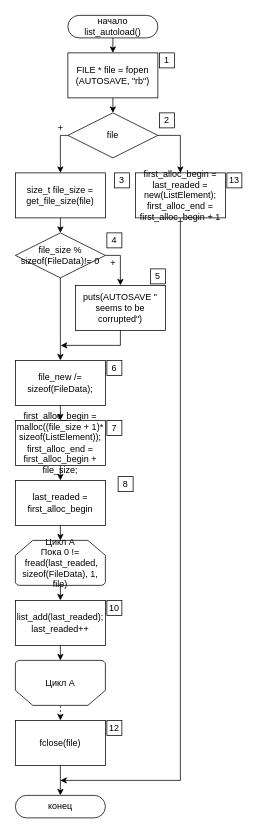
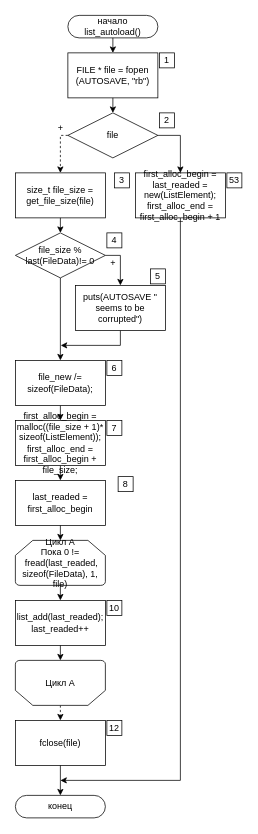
(60, 149) -> (60, 149)
(234, 180) -> (234, 180)
(60, 255) -> (60, 255)
